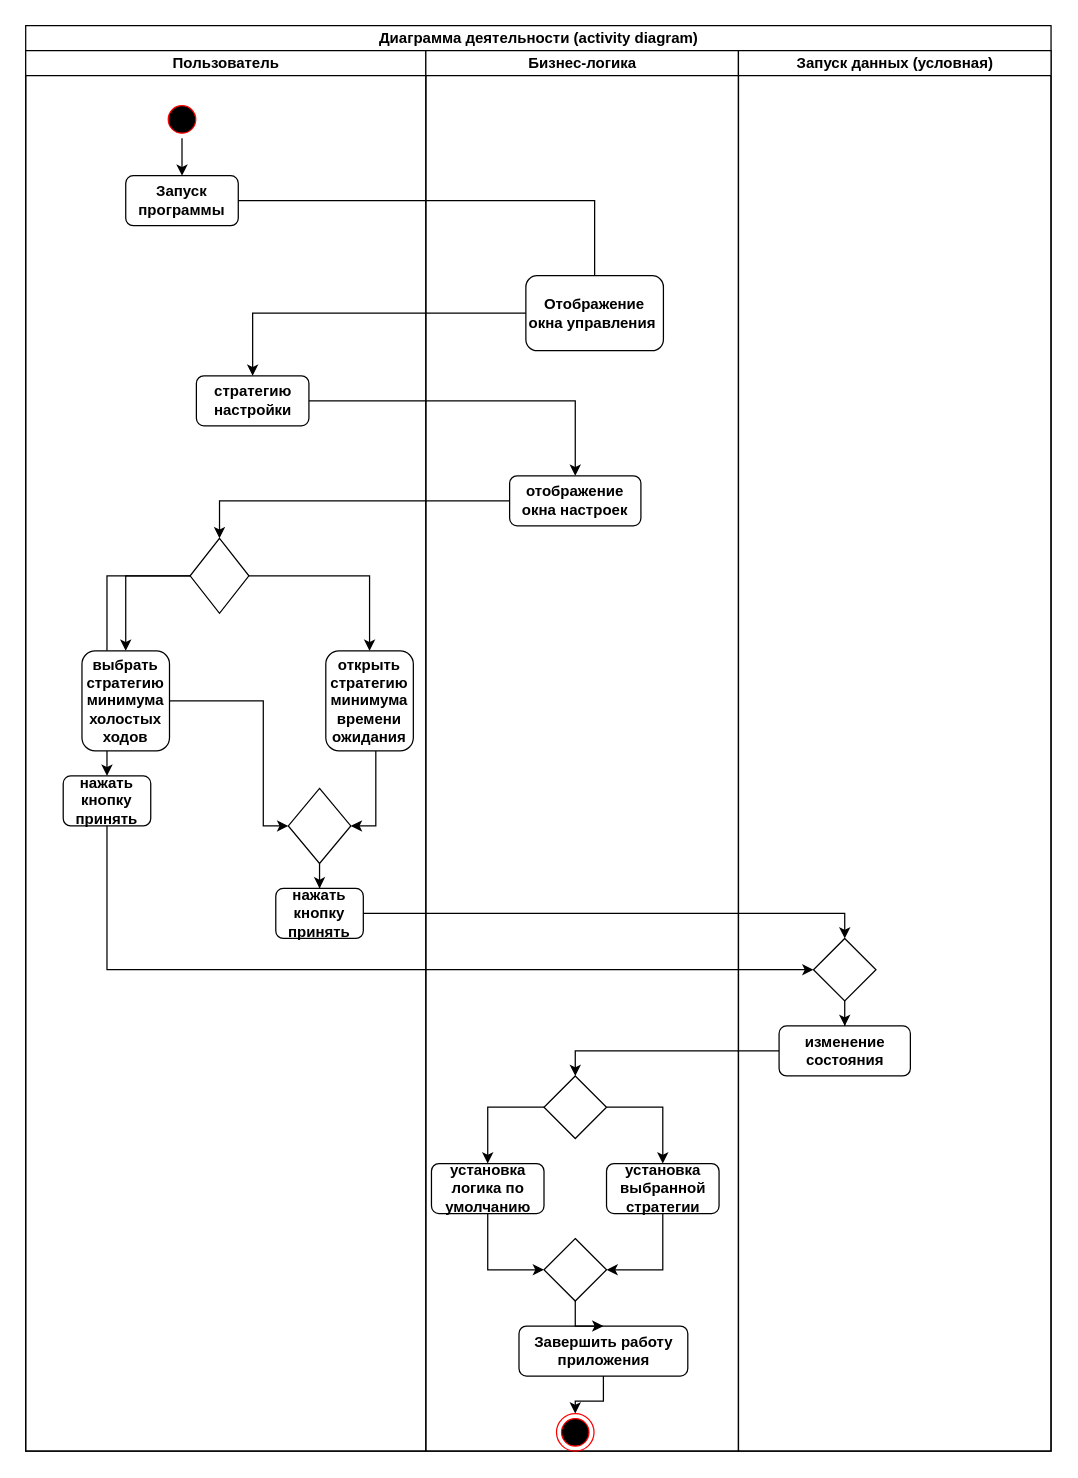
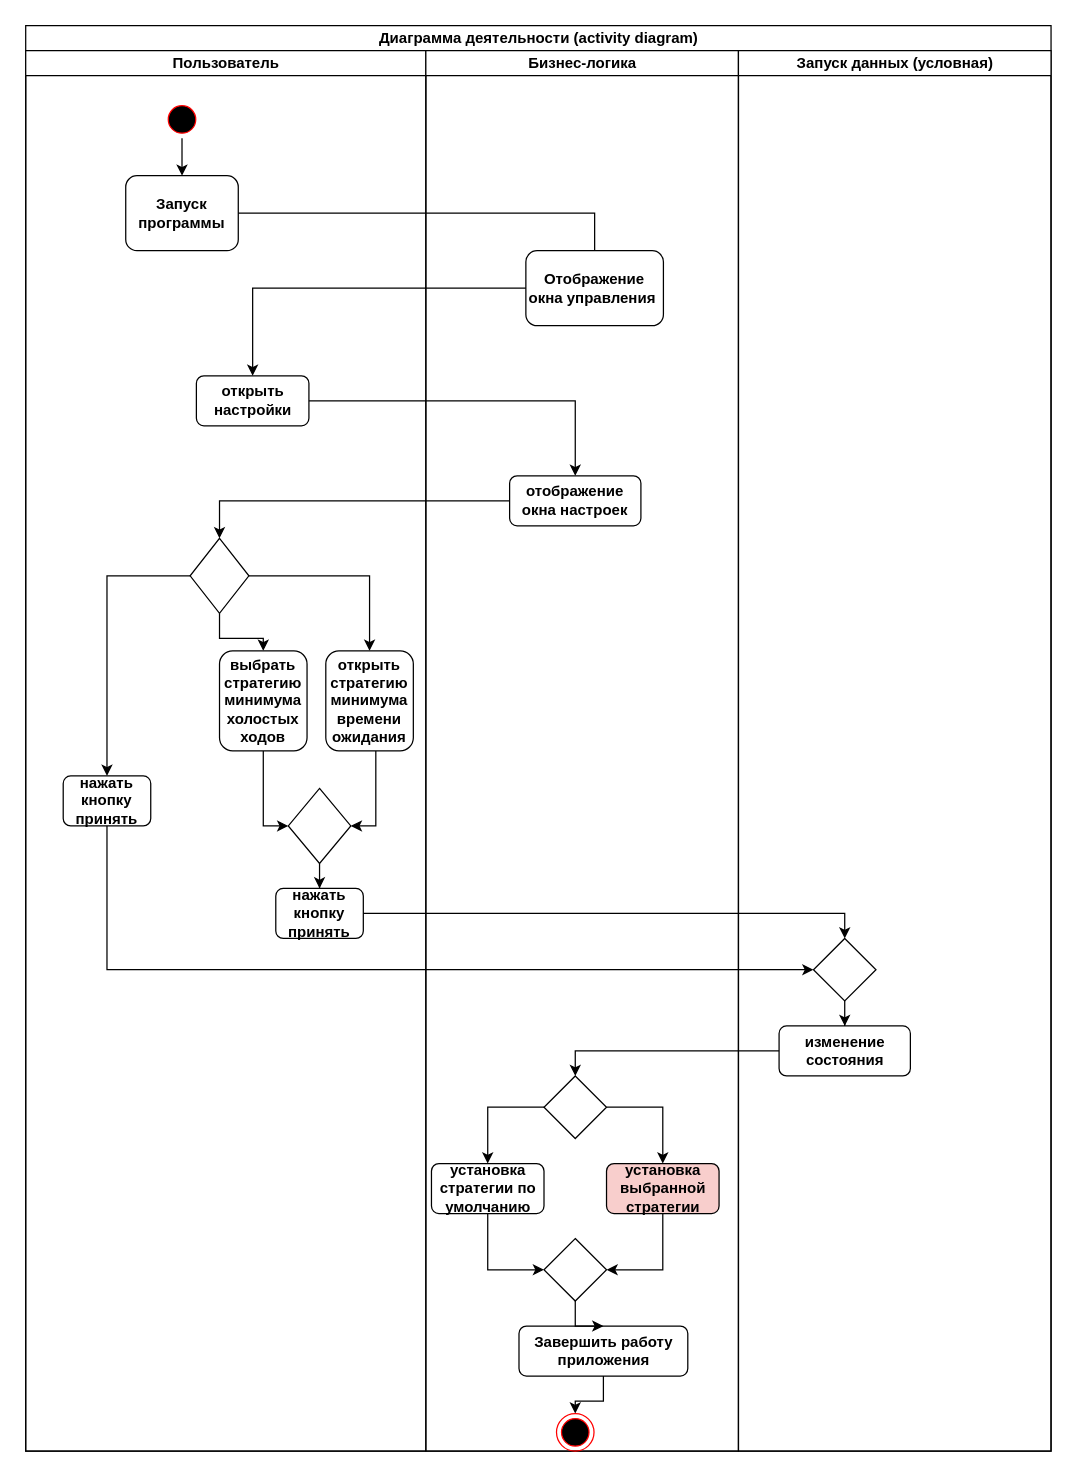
(182, 201) -> (182, 213)
(594, 313) -> (594, 288)
(253, 401) -> (253, 401)
(126, 701) -> (263, 701)
(488, 1188) -> (488, 1188)
(663, 1188) -> (663, 1188)
